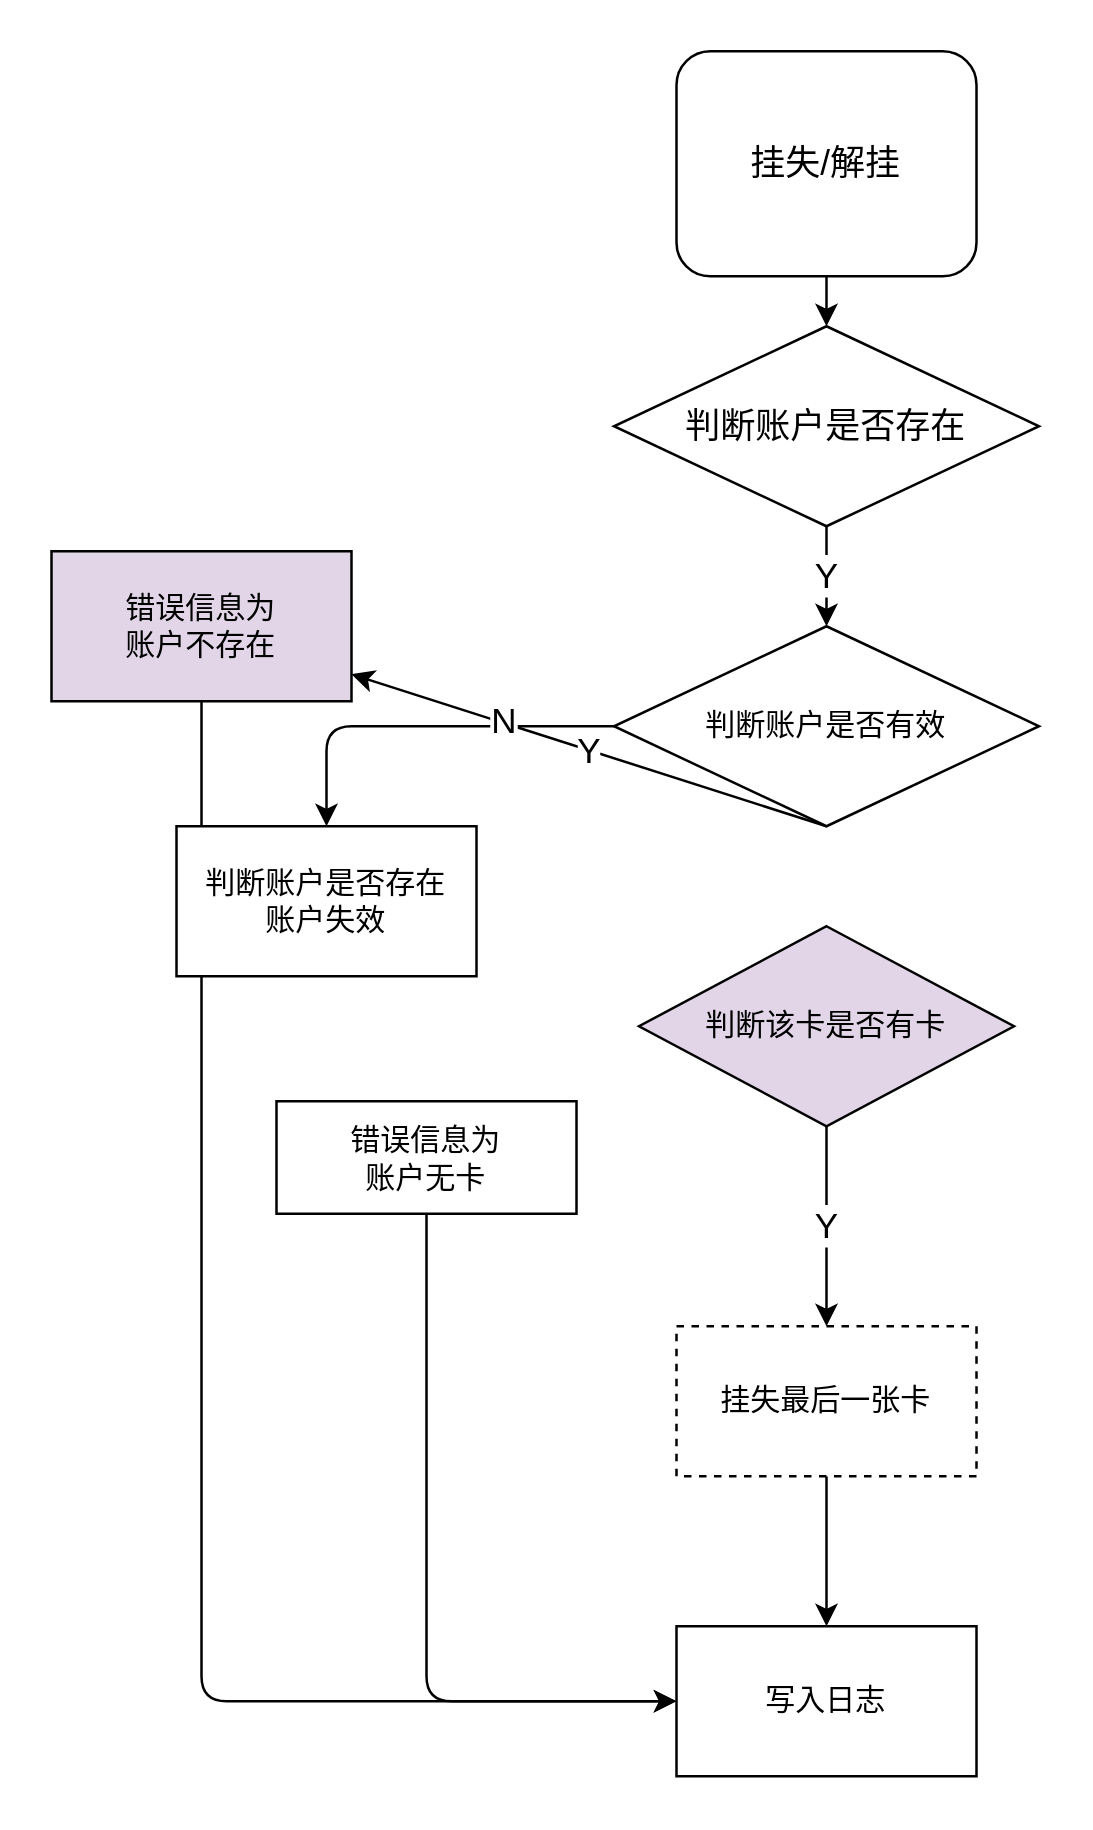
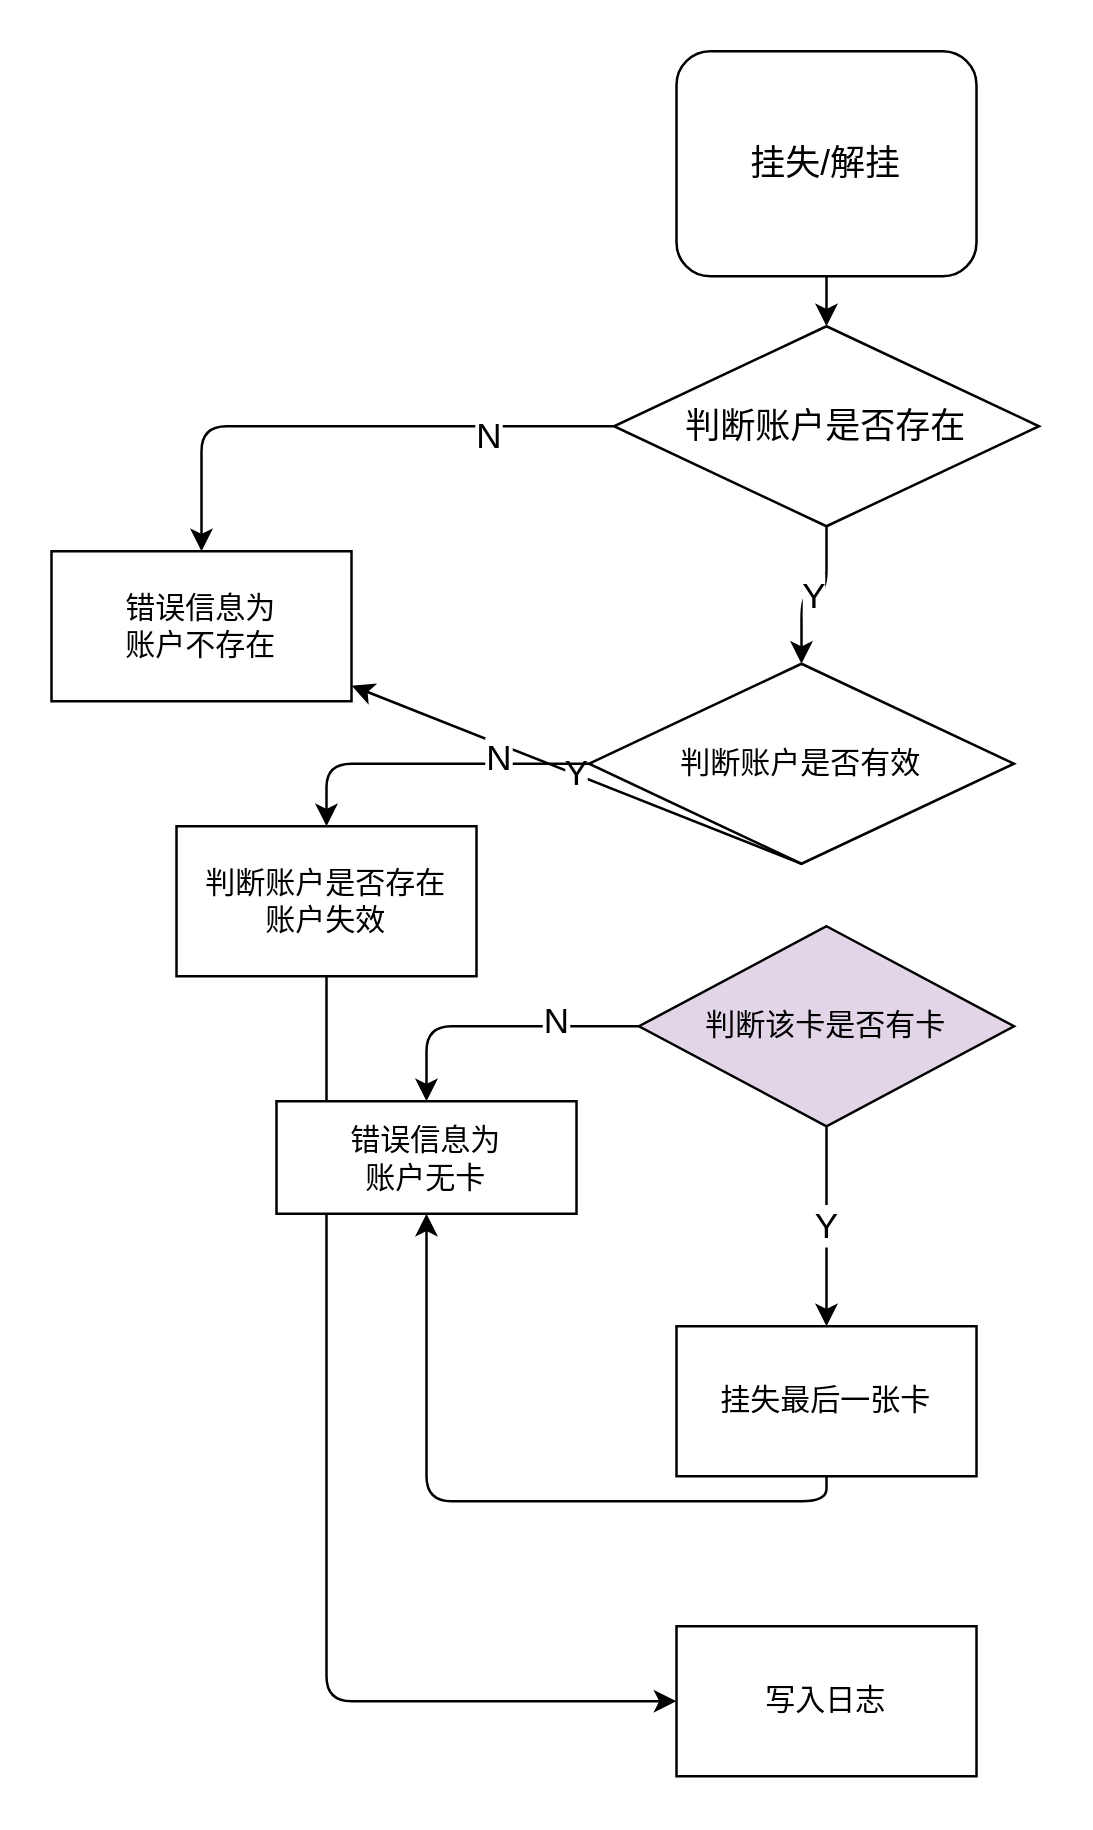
none -> (361, 426)
(201, 626) -> (201, 626)
(826, 726) -> (801, 764)
none -> (511, 1026)
(201, 1397) -> none
(826, 1401) -> (826, 1401)
none -> (326, 1454)
(826, 1550) -> (629, 1501)
(426, 1595) -> none
